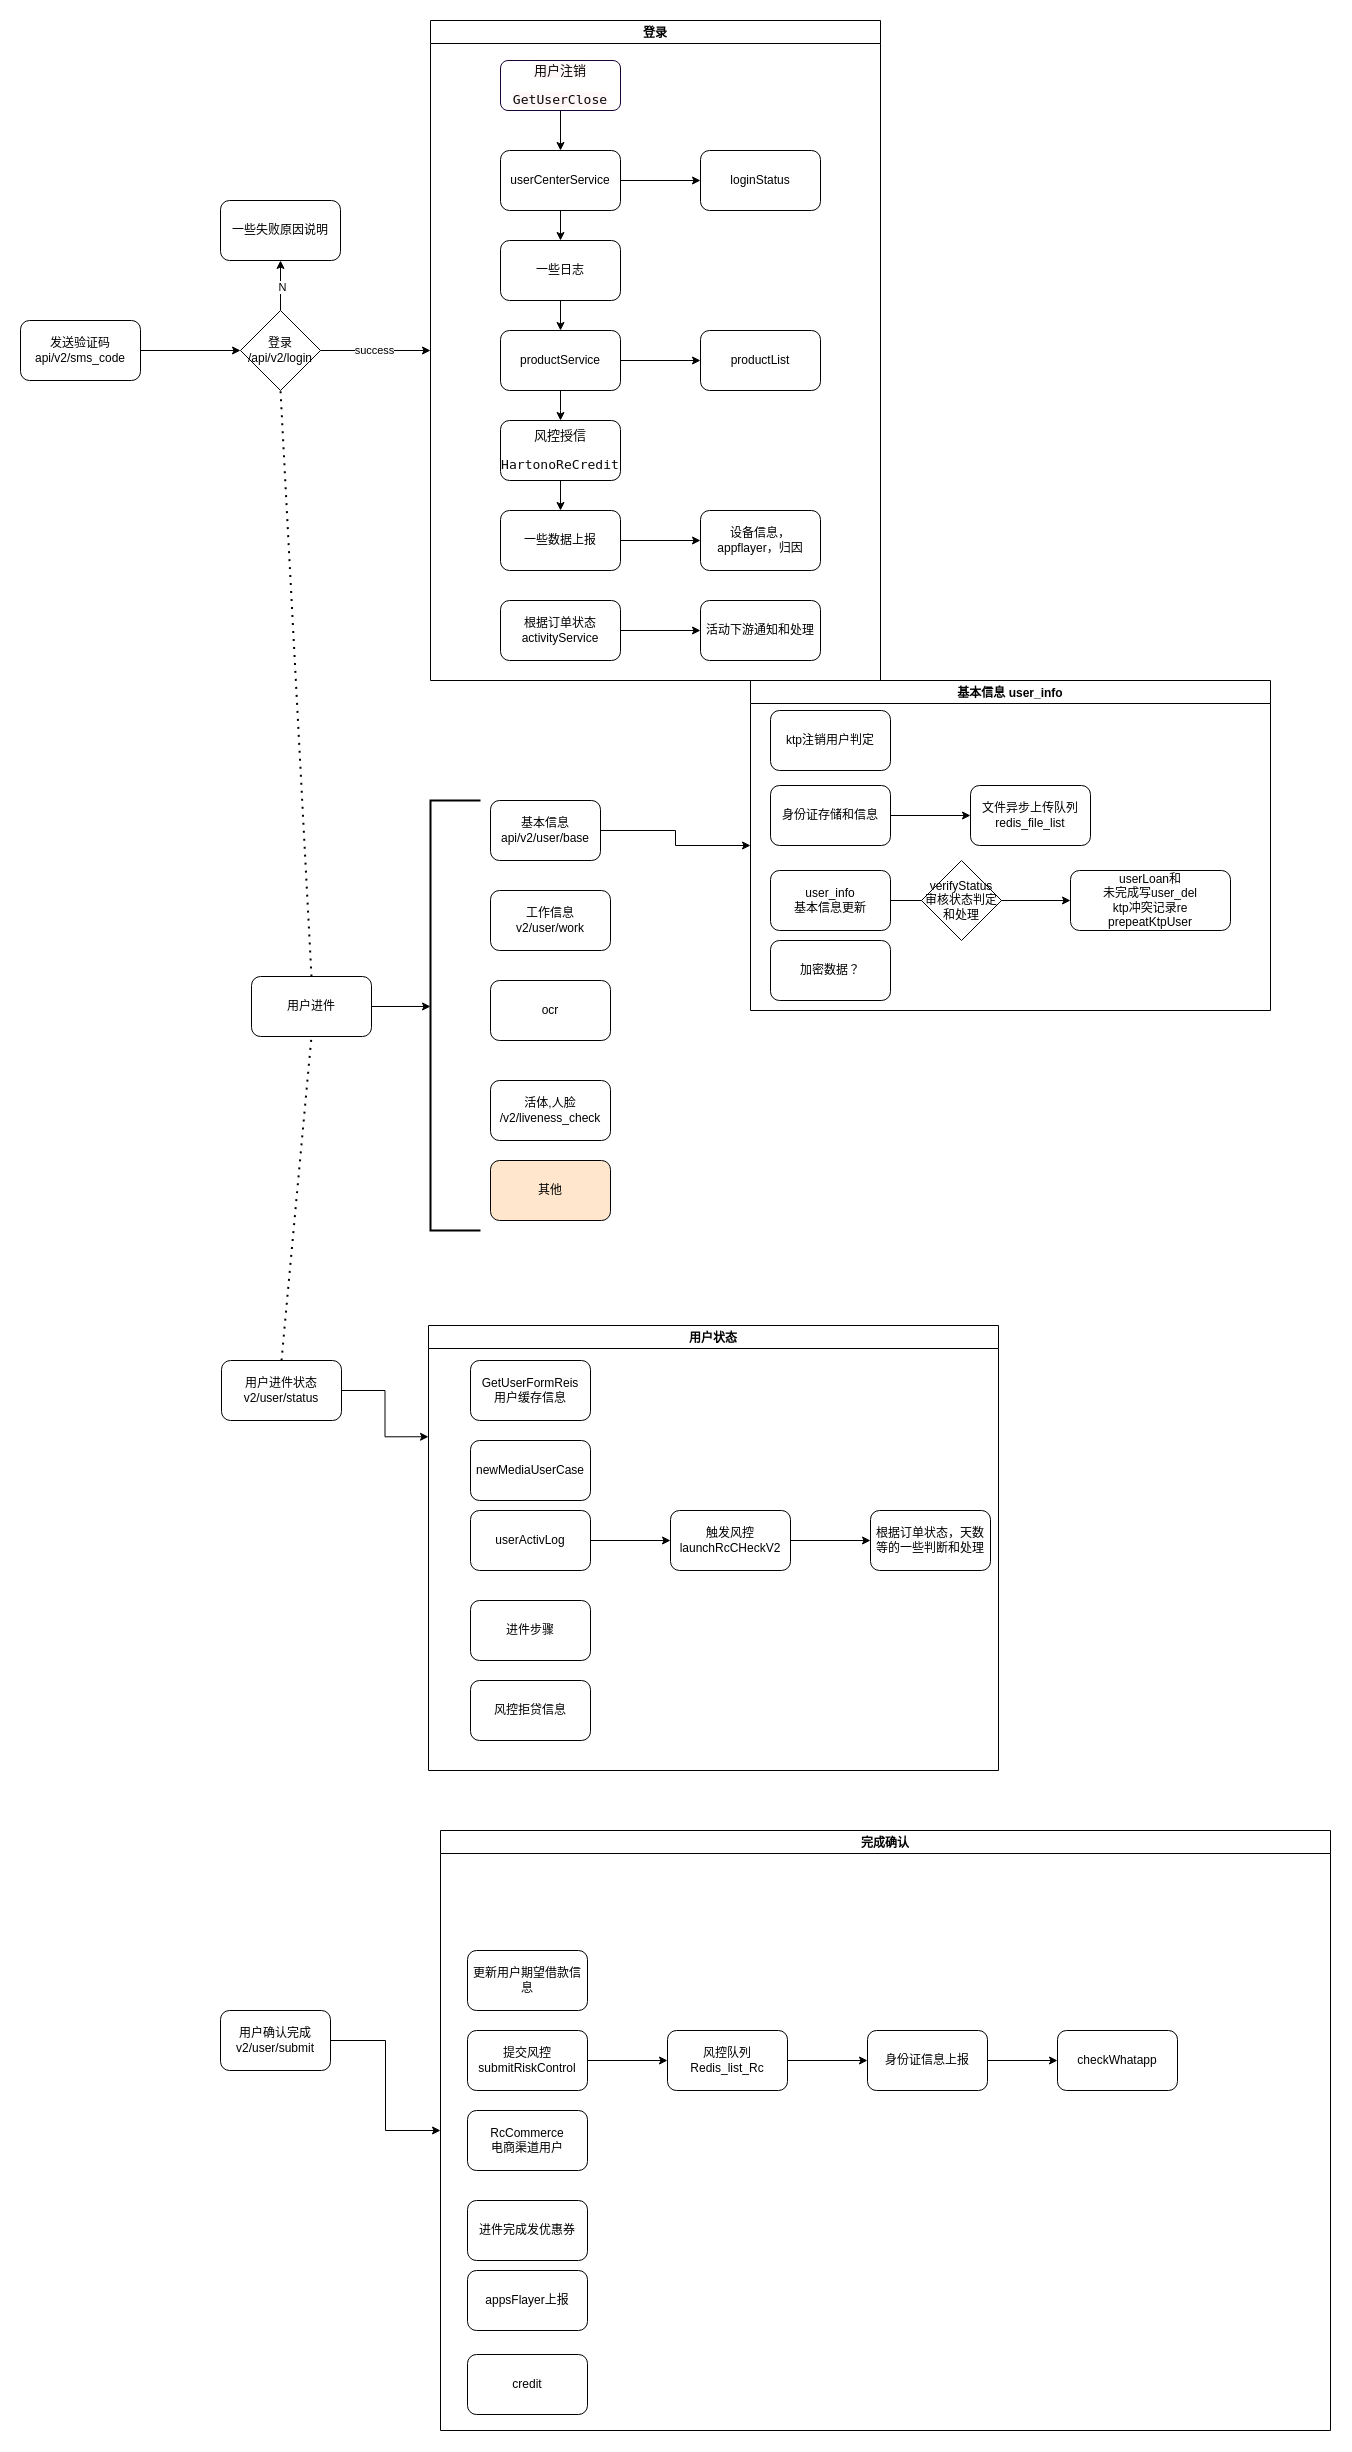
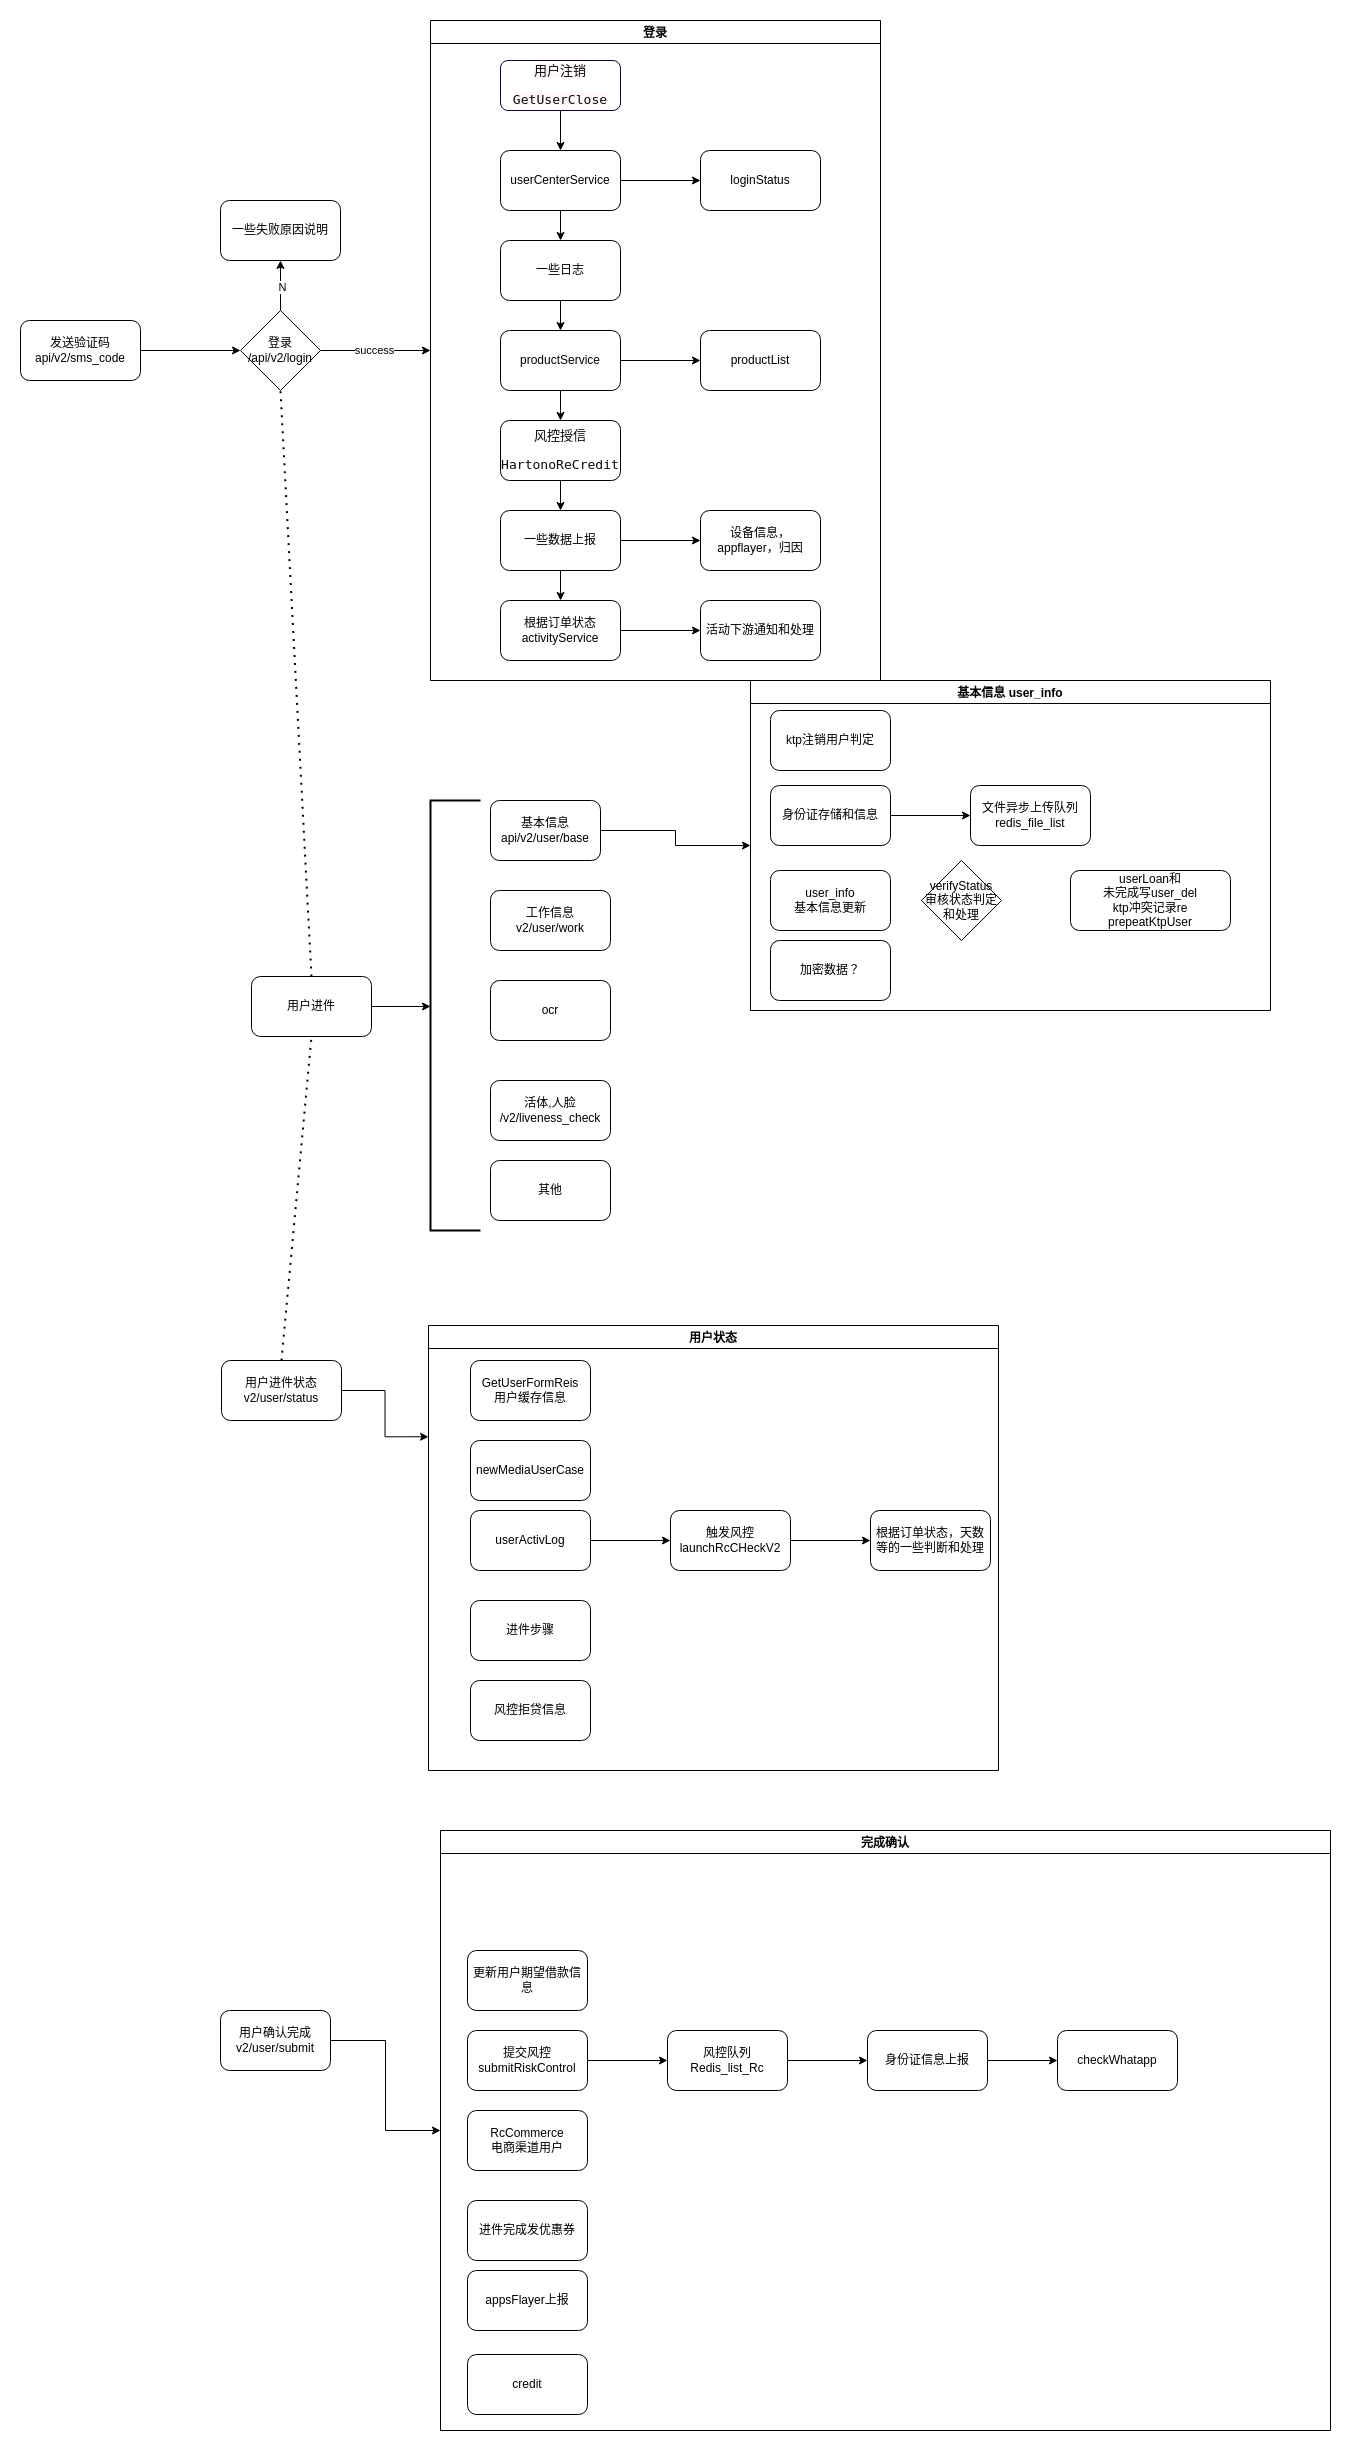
none -> (561, 590)
(1032, 901) -> none
(551, 1191) -> (551, 1191)
